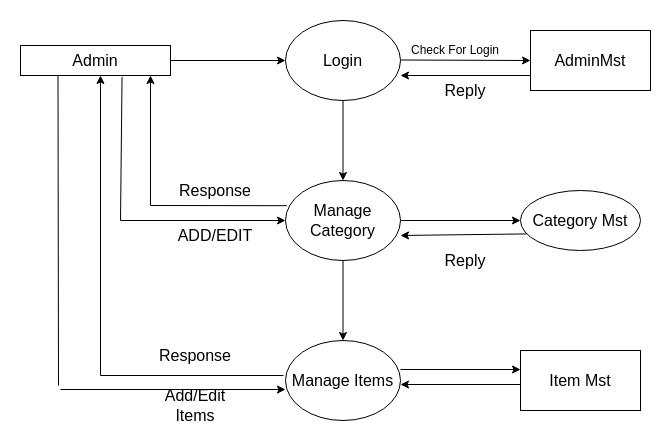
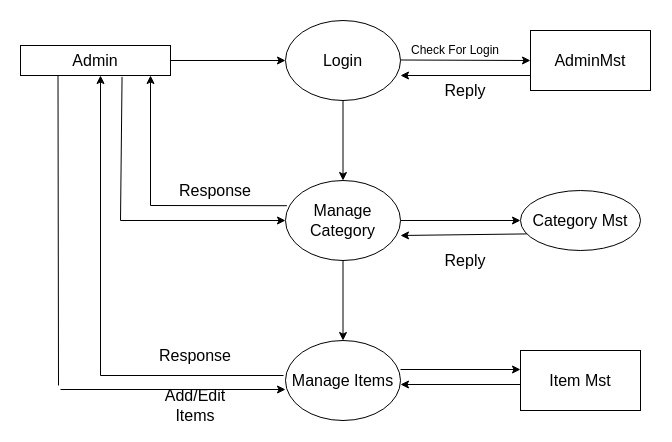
(216, 236) -> none
